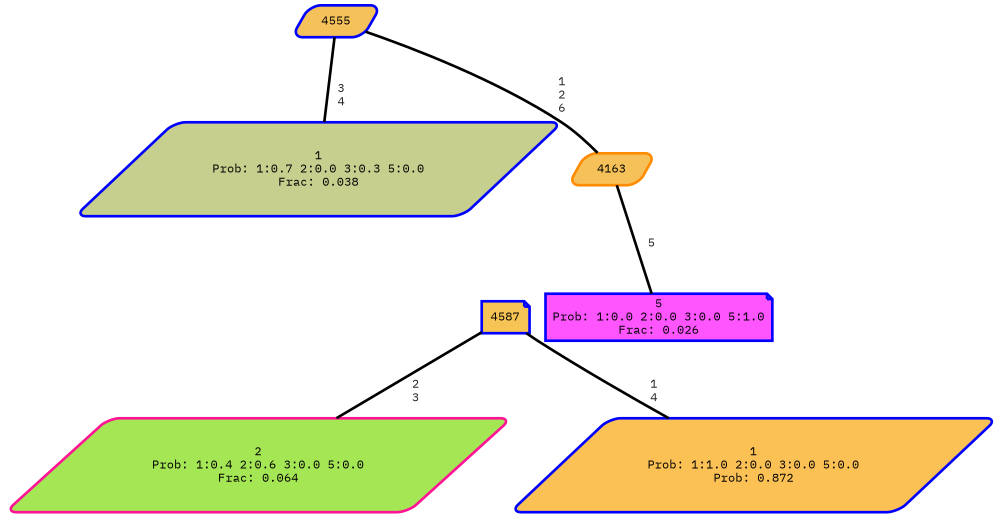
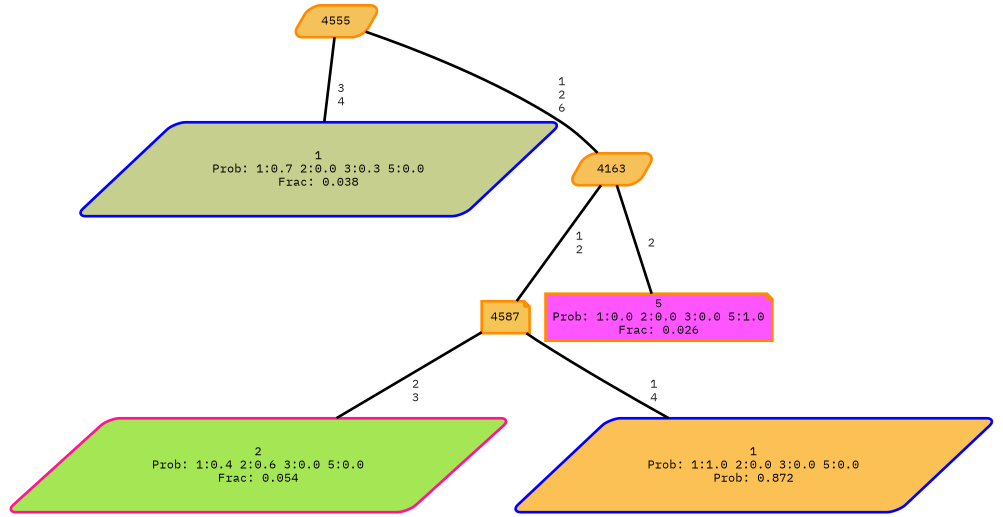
(336, 21) -> (336, 21)
none -> (559, 243)
(648, 243) -> (648, 243)
(506, 317) -> (506, 317)
(659, 317) -> (659, 317)
(258, 465) -> (258, 465)
